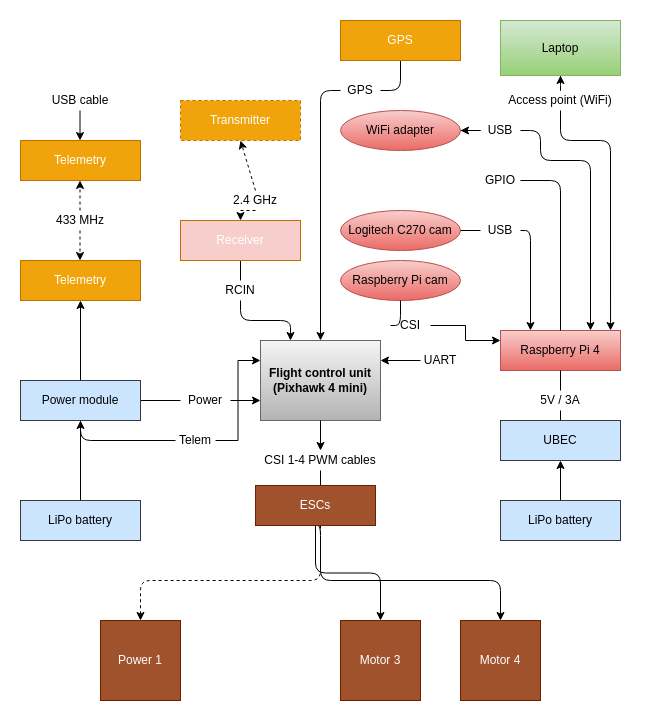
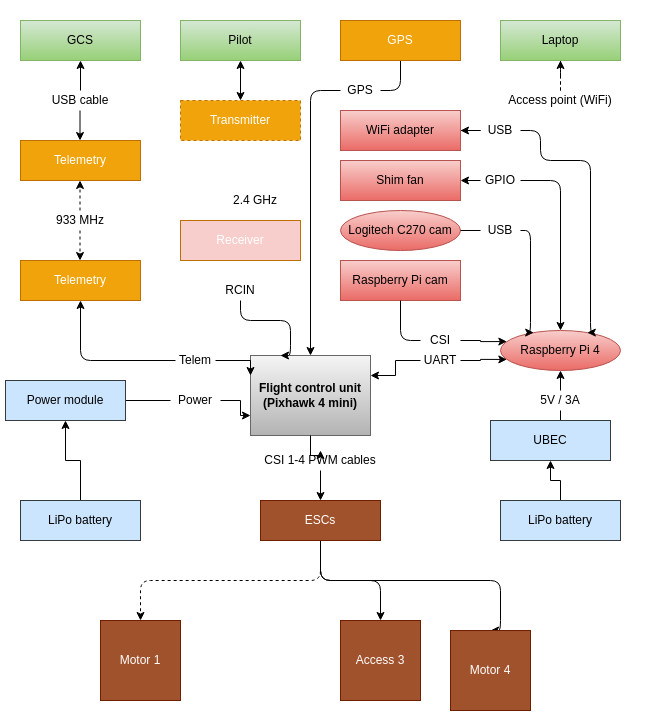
none -> (81, 41)
none -> (241, 41)
(561, 48) -> (561, 41)
none -> (81, 79)
none -> (241, 81)
(401, 131) -> (401, 131)
(249, 169) -> none
none -> (401, 181)
none -> (474, 181)
(611, 202) -> none
(247, 211) -> none
(81, 221) -> (81, 221)
(241, 271) -> none
(401, 281) -> (401, 281)
(561, 325) -> (561, 322)
(411, 326) -> (441, 341)
(561, 351) -> (561, 351)
none -> (481, 361)
(561, 376) -> (561, 378)
(321, 381) -> (311, 396)
(81, 401) -> (66, 401)
(206, 401) -> (196, 401)
(196, 441) -> (196, 361)
(561, 441) -> (551, 441)
(316, 506) -> (321, 521)
(141, 661) -> (141, 661)
(381, 661) -> (381, 661)
(501, 661) -> (491, 671)
